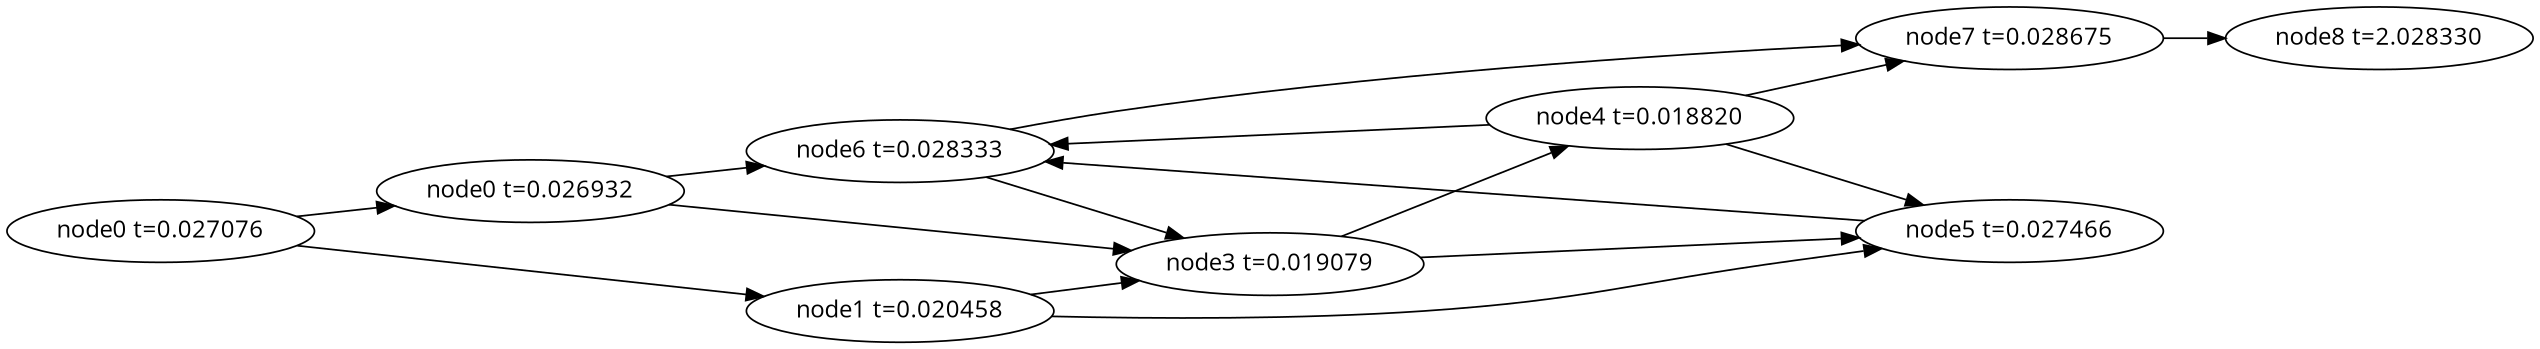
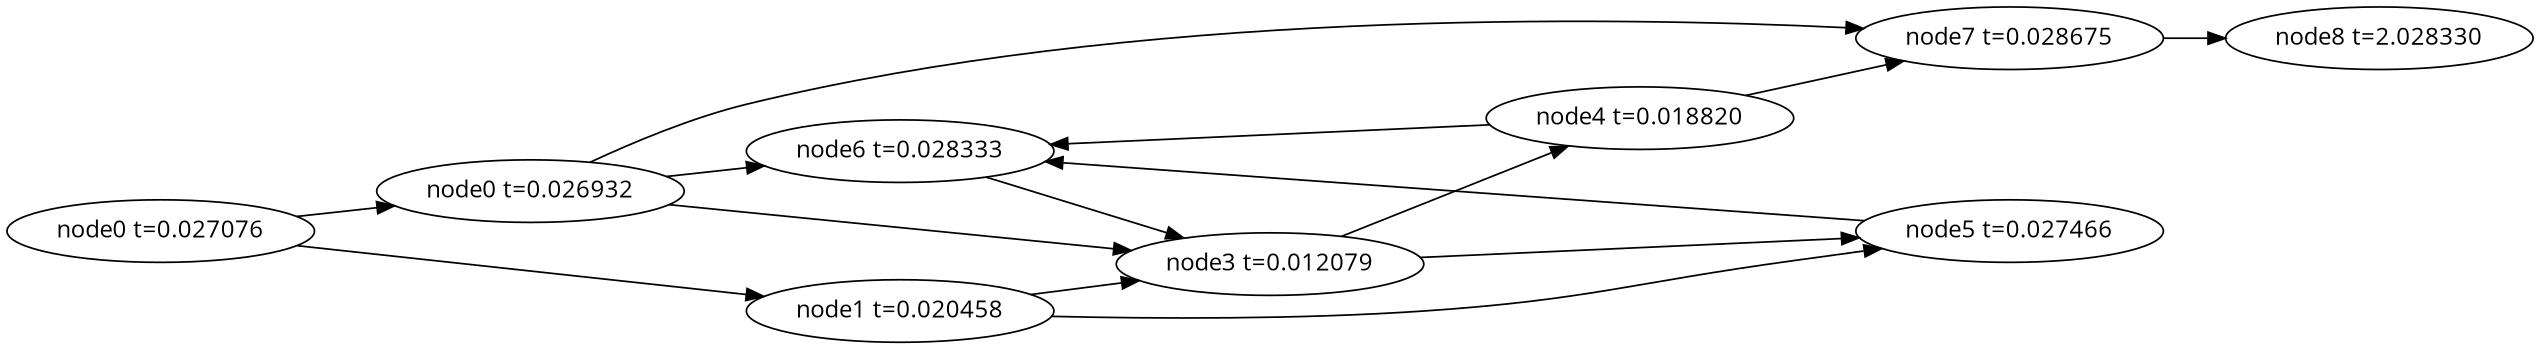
(1424, 75) -> (1210, 35)
(1816, 172) -> none
(1270, 264) -> (1270, 264)
